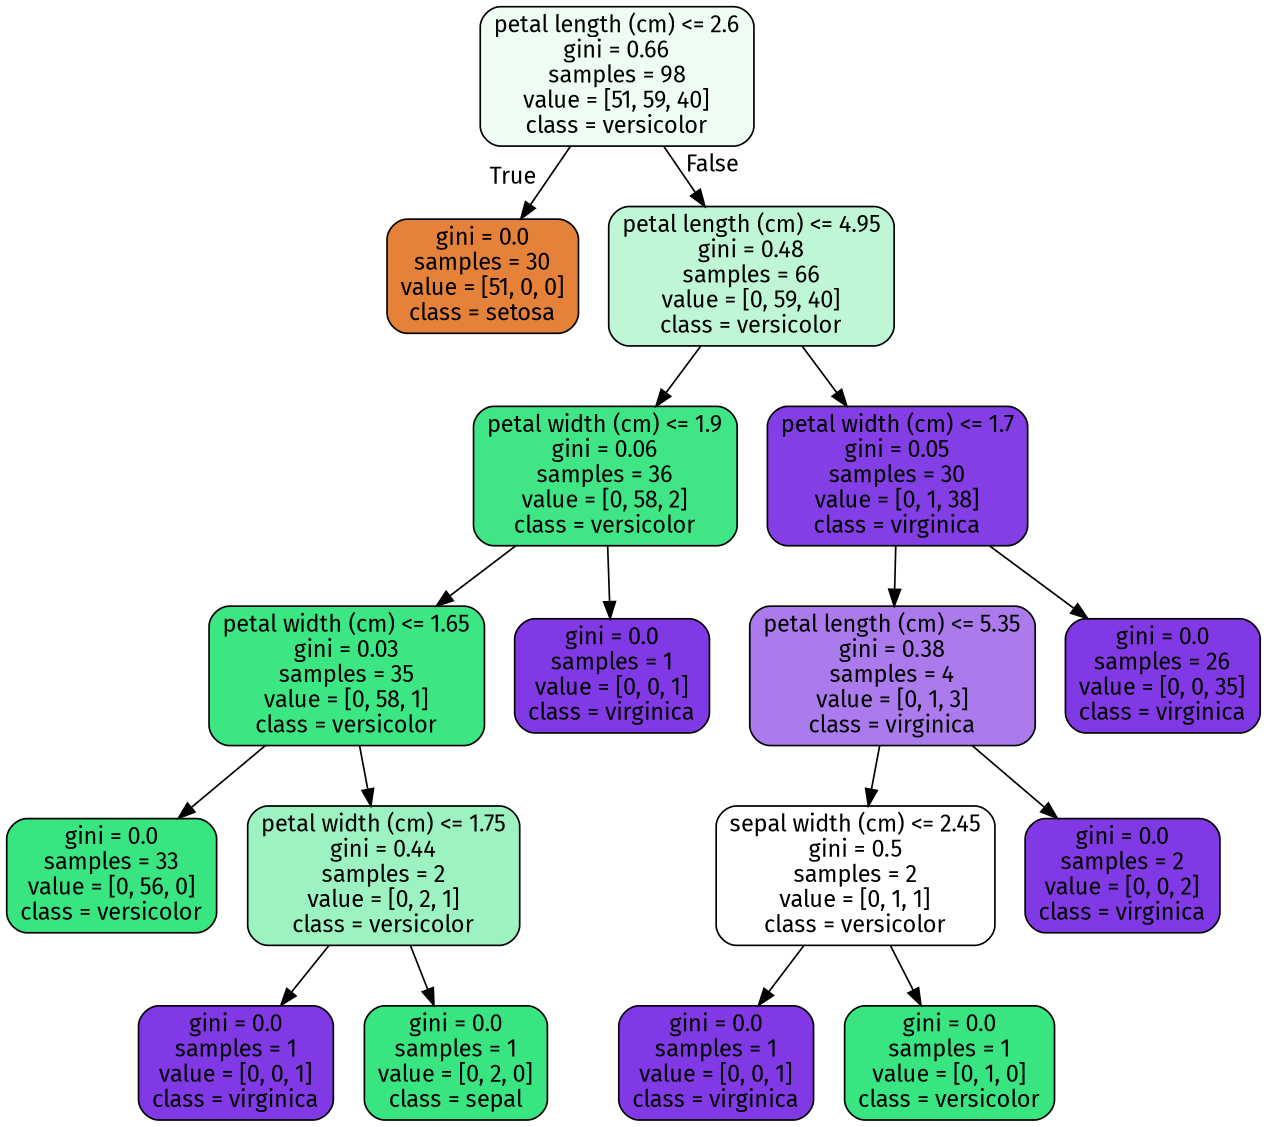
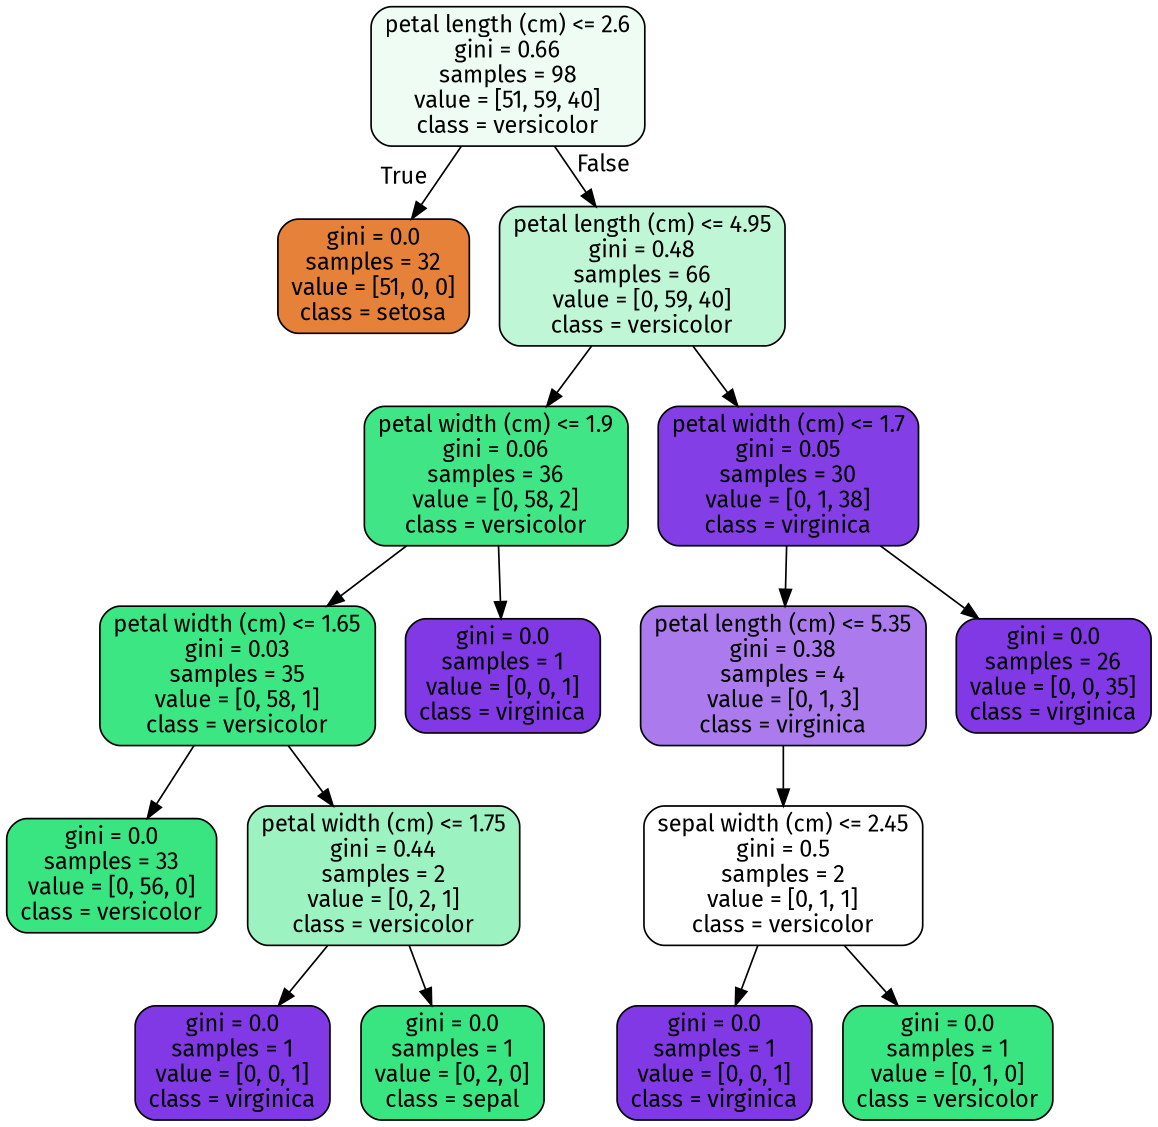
(483, 276) -> (374, 276)
(1123, 876) -> none
